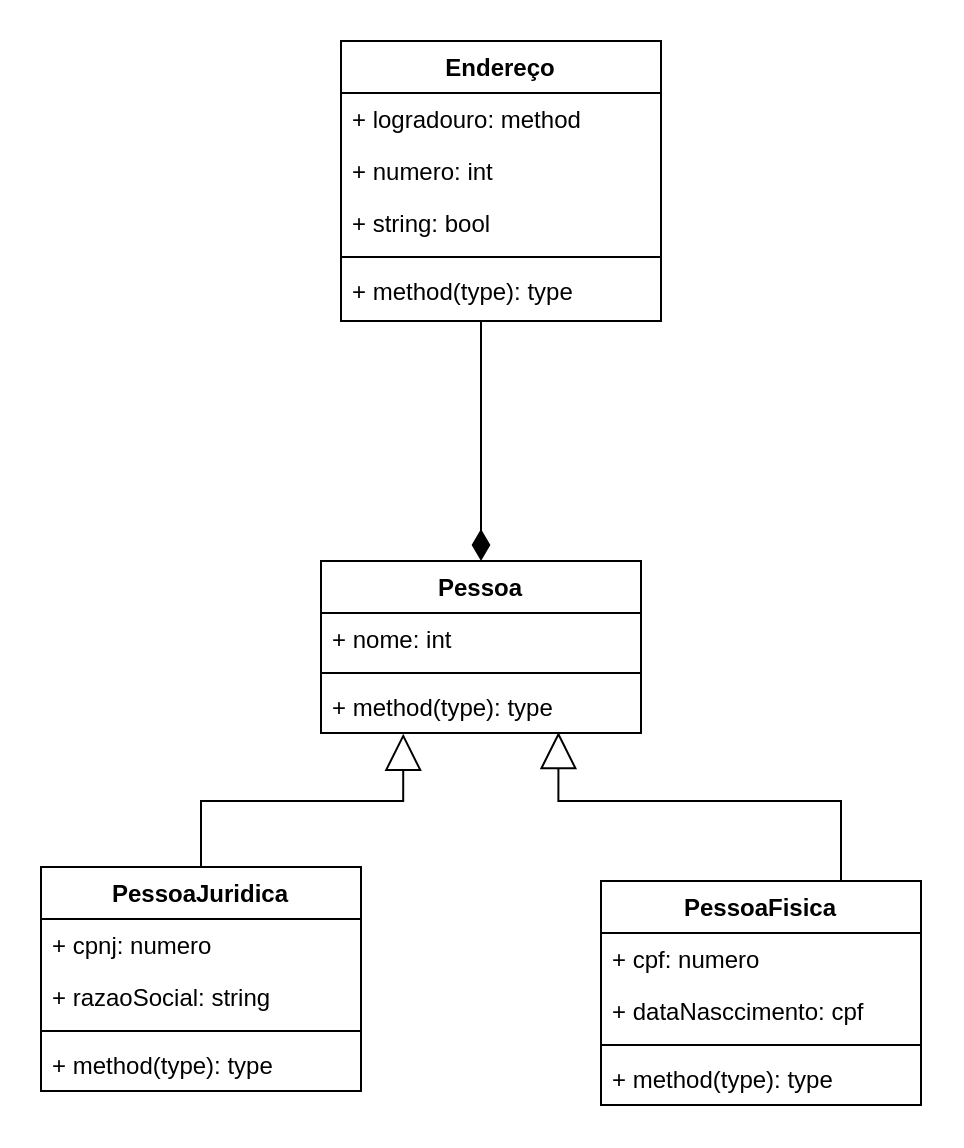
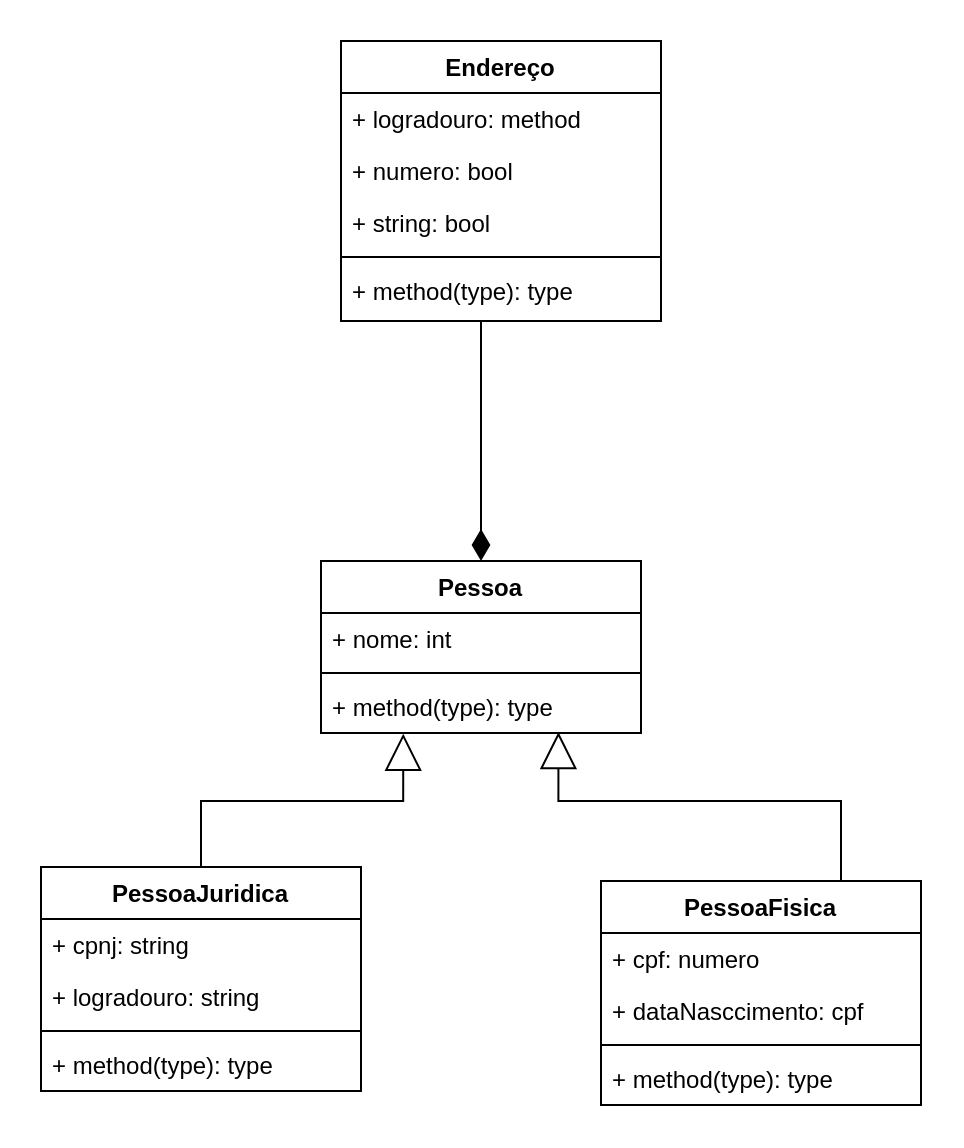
(427, 172) -> (434, 172)
(137, 946) -> (134, 946)
(174, 998) -> (171, 998)
